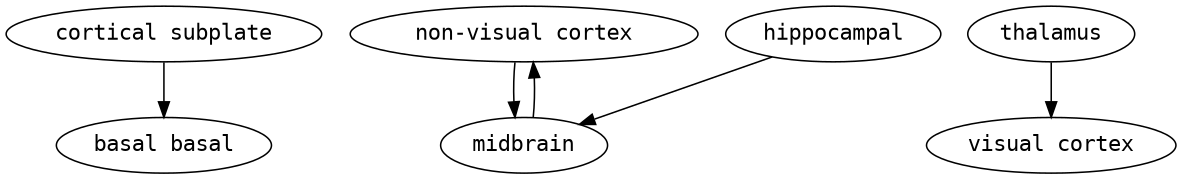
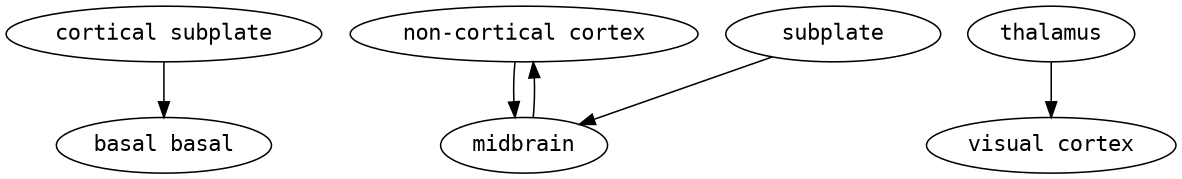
(524, 34) -> (524, 34)
(833, 34) -> (833, 34)
